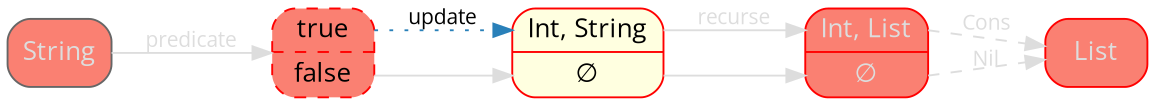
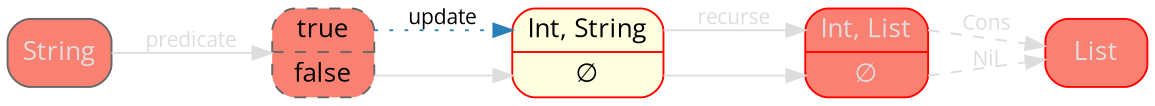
(323, 53) -> (323, 53)
